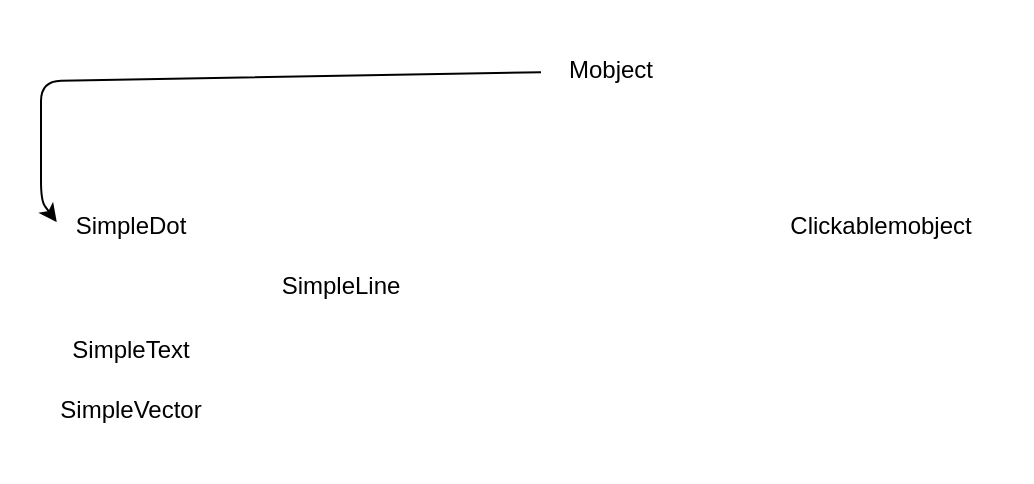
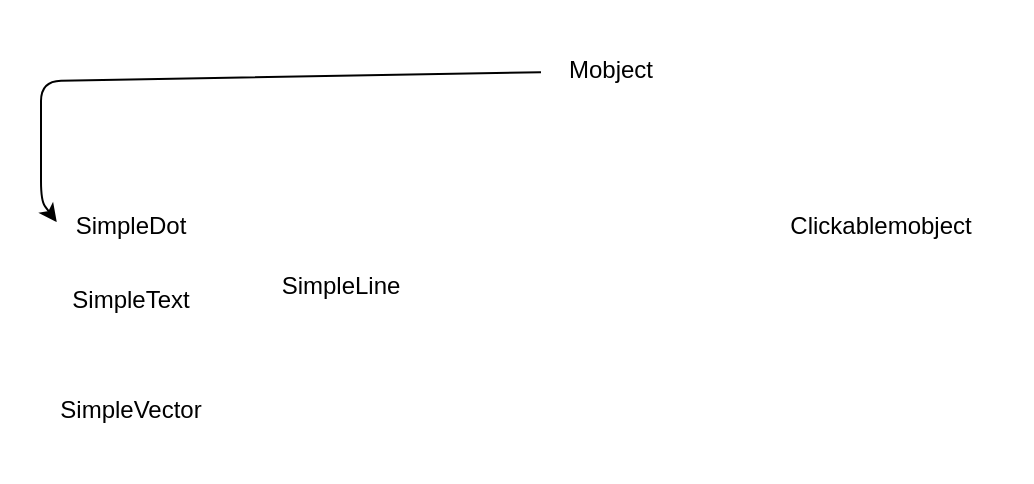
(131, 351) -> (131, 301)
